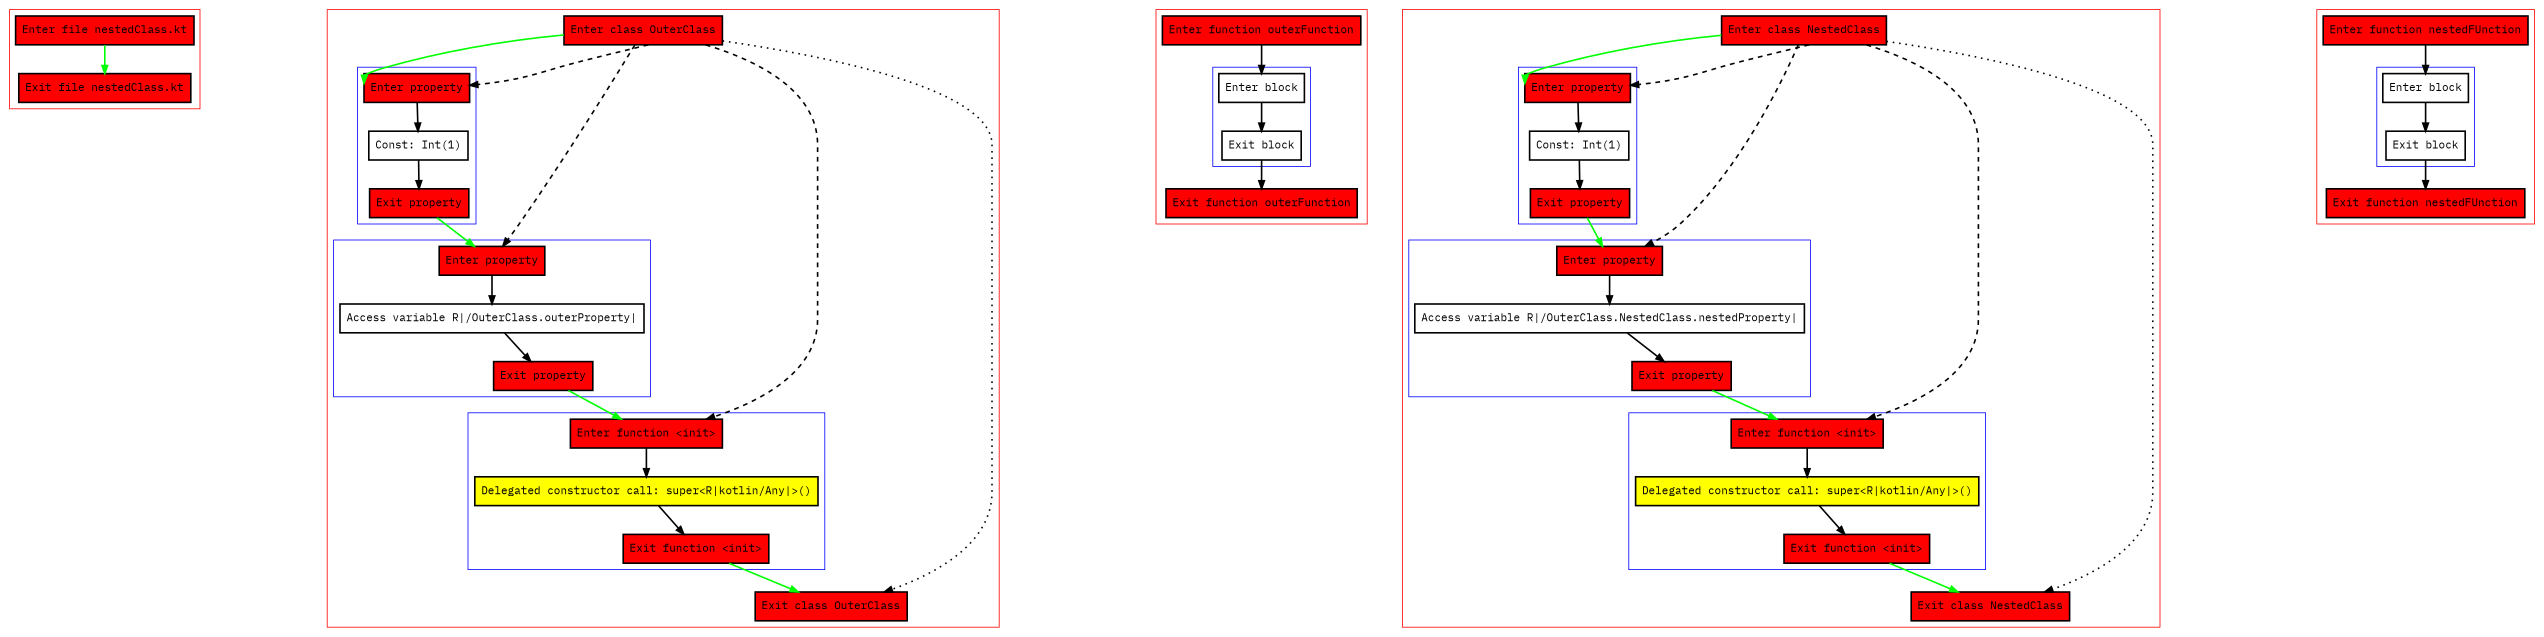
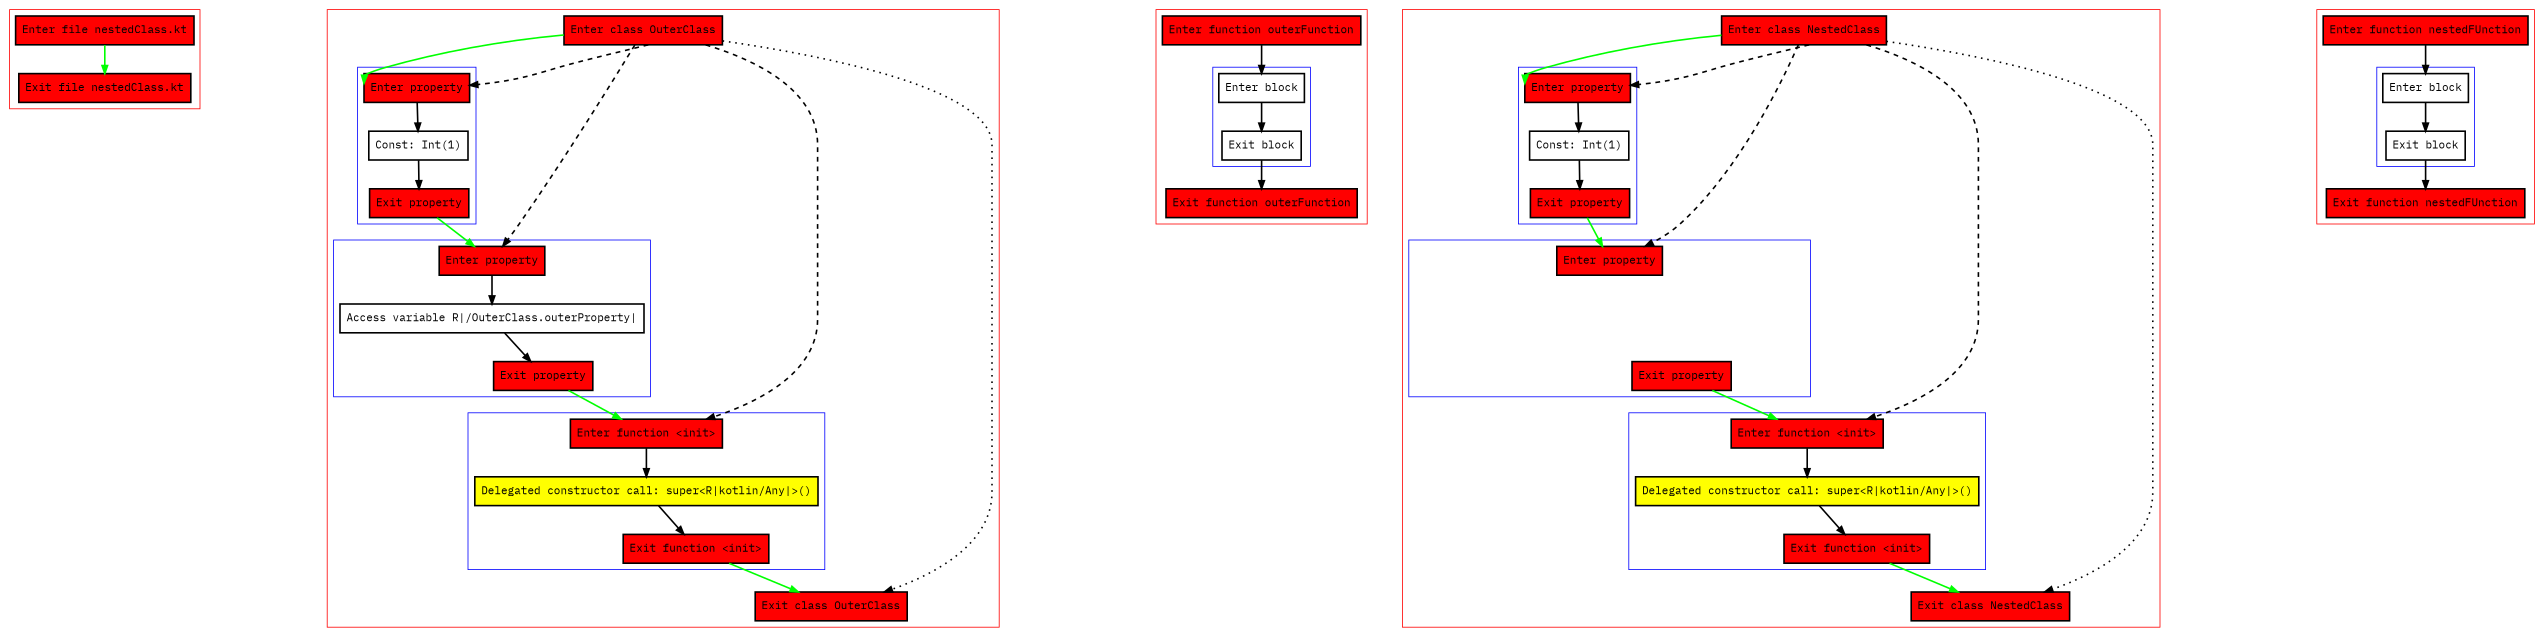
(1610, 318) -> none
